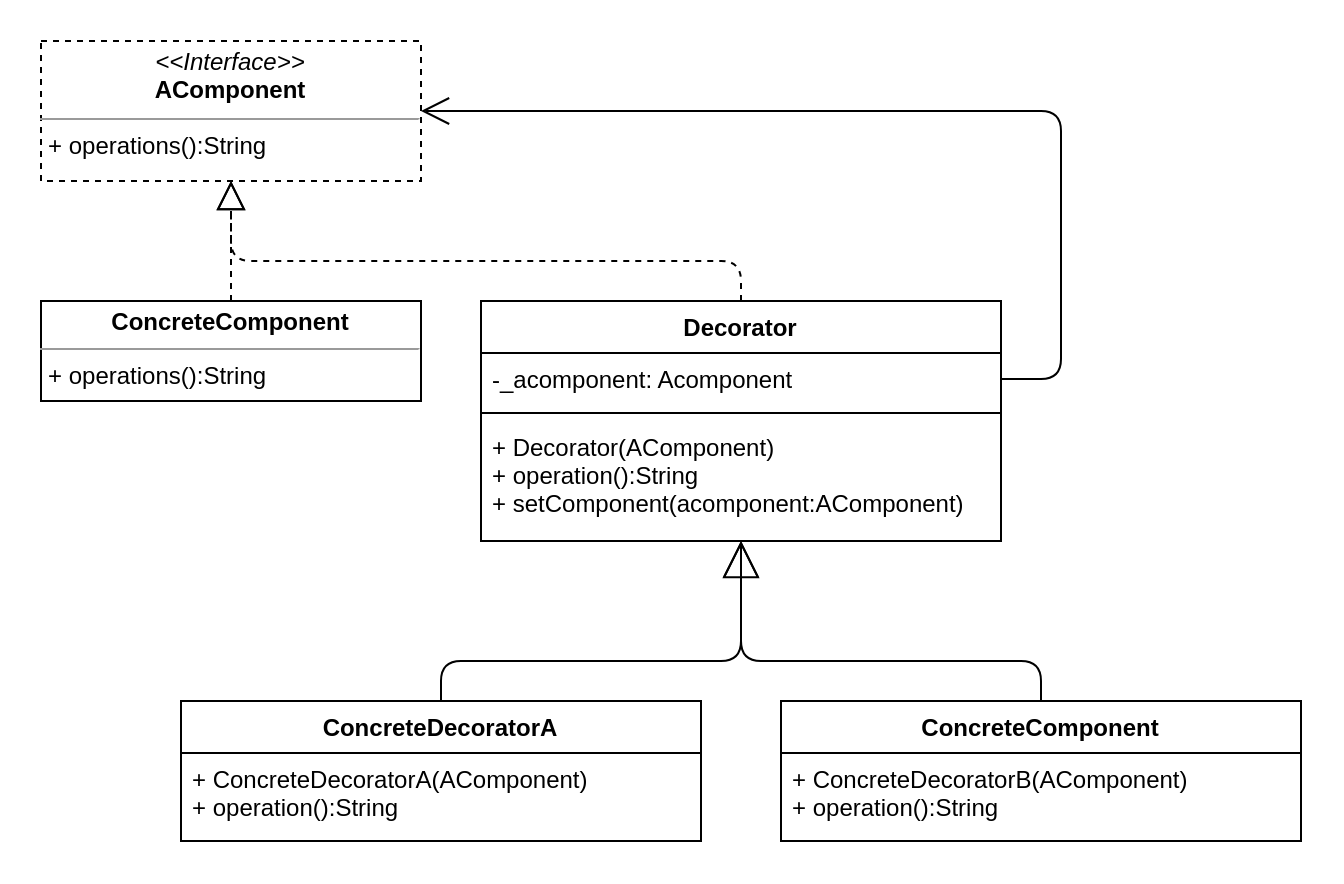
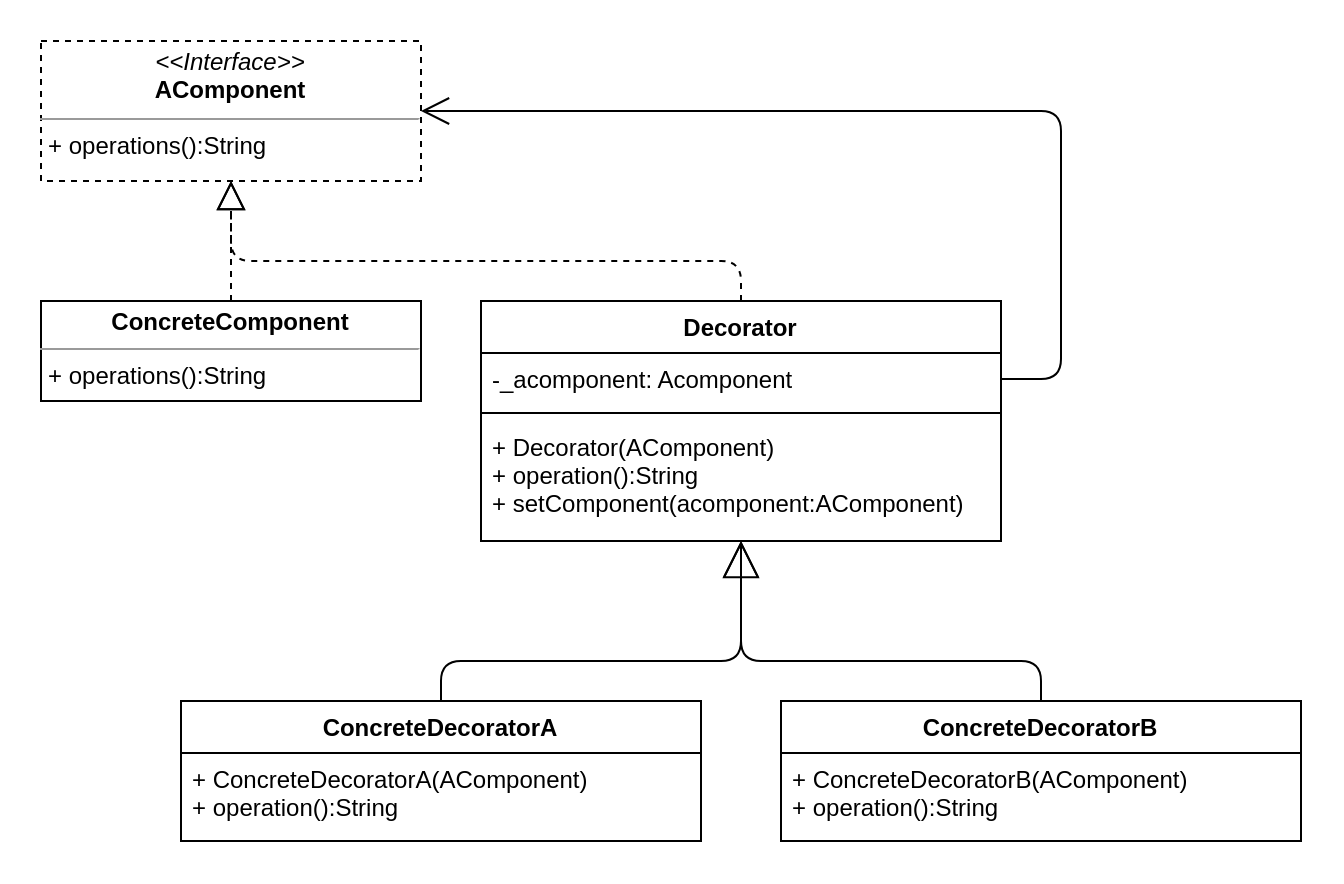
(1040, 728) -> (1040, 728)
